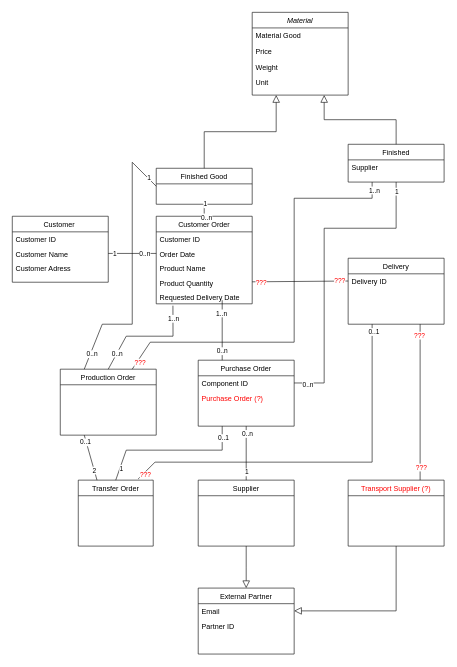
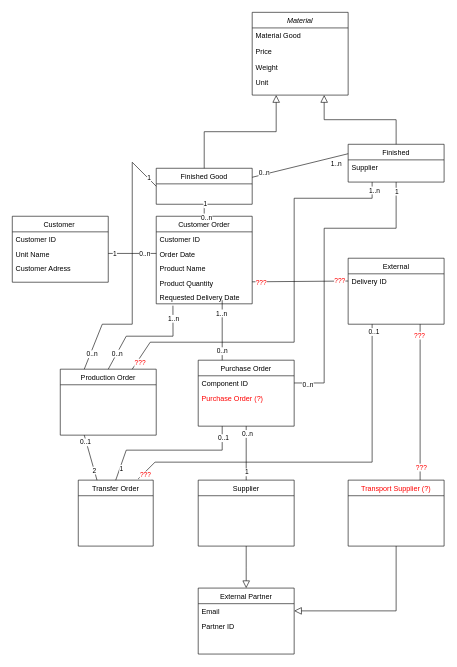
none -> (300, 166)
(41, 254) -> (32, 254)
(396, 266) -> (396, 266)
